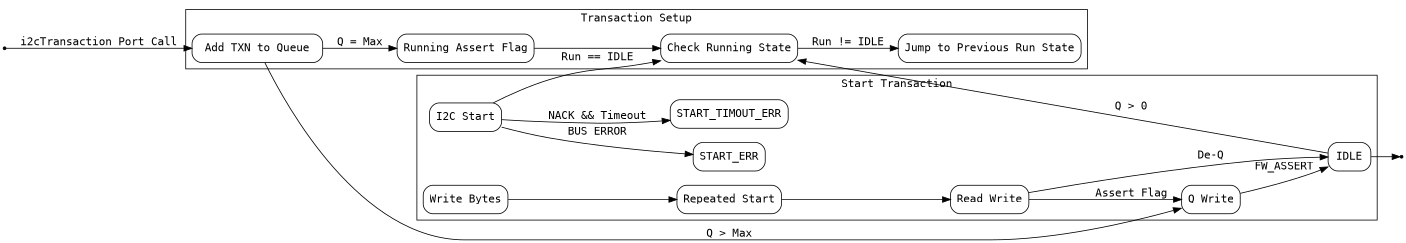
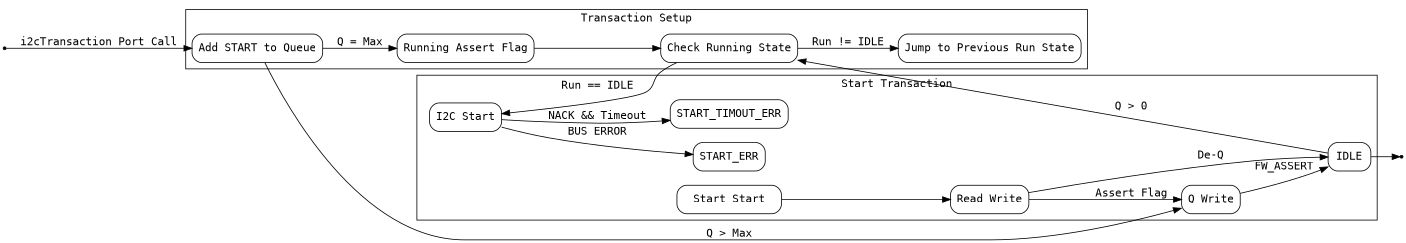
(257, 48) -> (257, 48)
(547, 80) -> (600, 102)
(466, 200) -> none
(729, 200) -> (729, 200)
